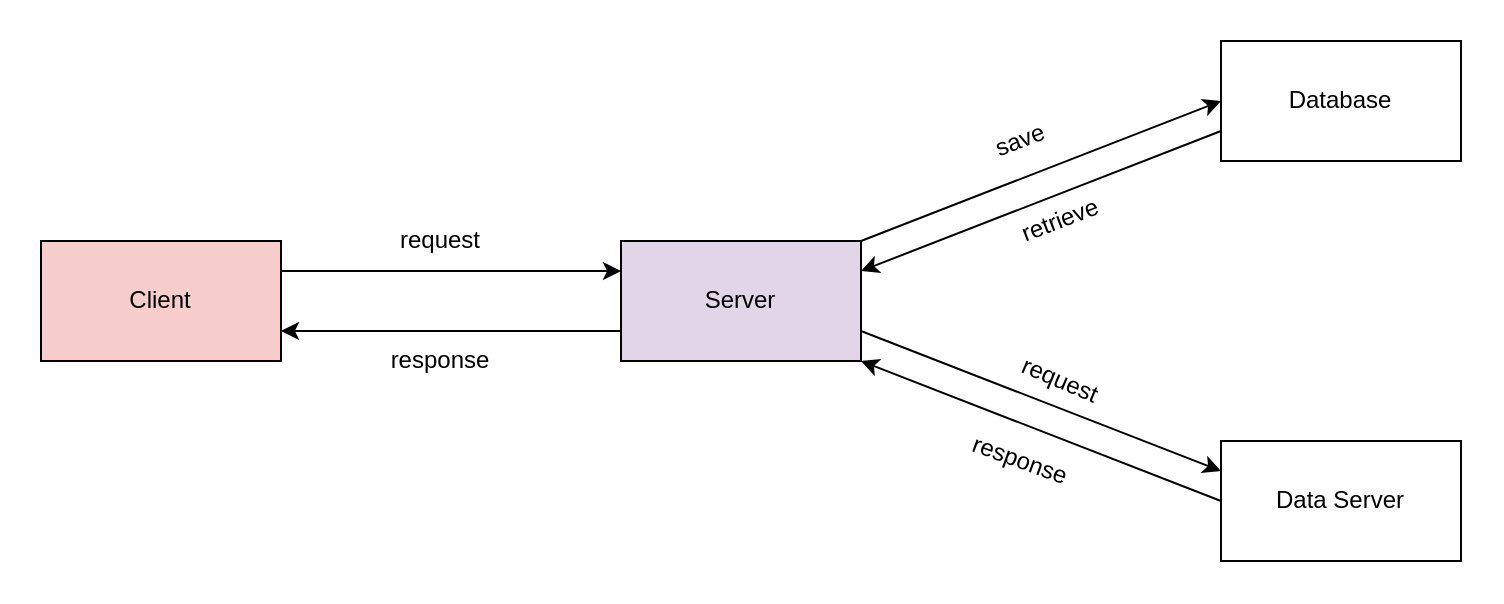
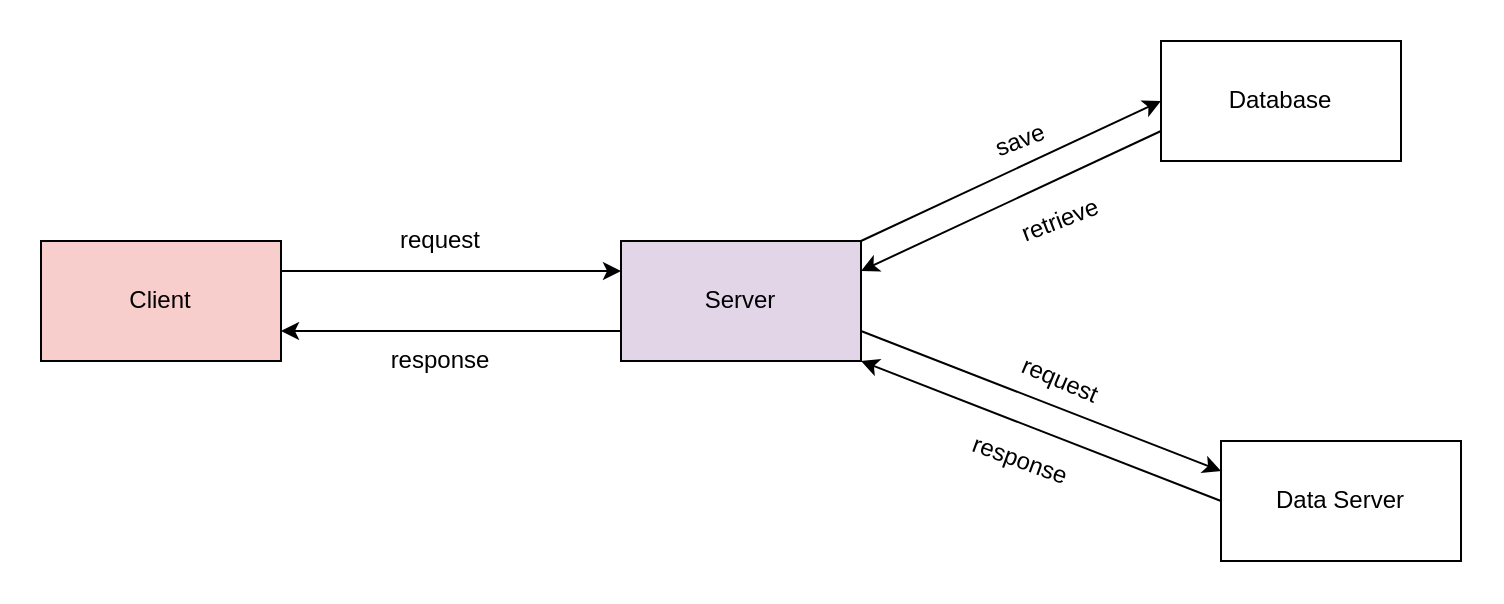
(1341, 101) -> (1281, 101)
